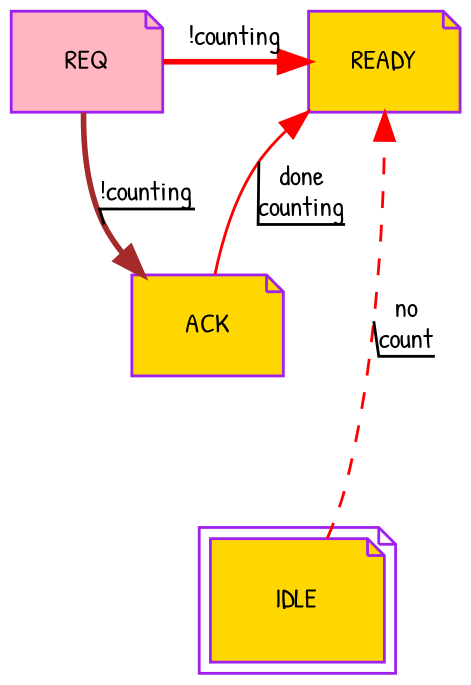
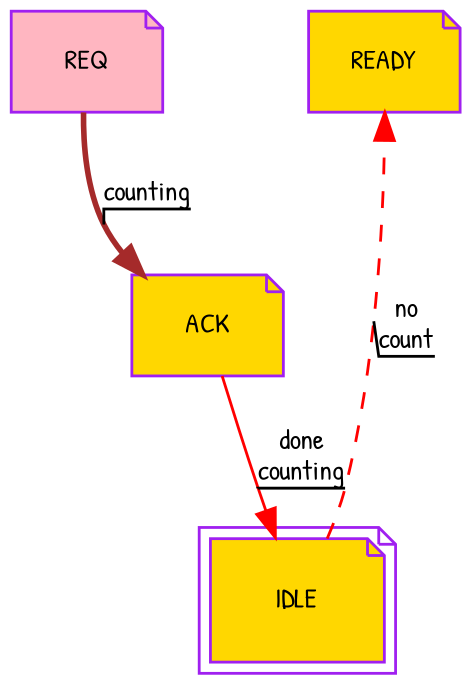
(221, 62) -> none
(147, 194) -> (147, 194)
(239, 197) -> (243, 443)
